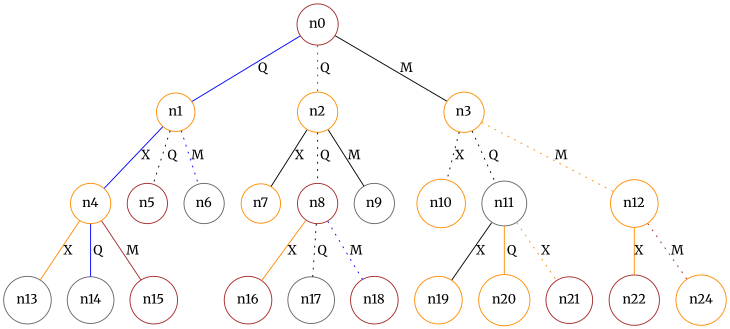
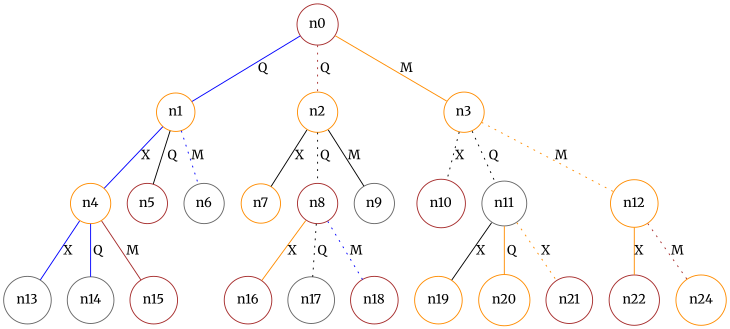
(391, 68) -> (391, 68)
(162, 157) -> (162, 157)
(441, 204) -> (441, 204)
(60, 250) -> (60, 250)
